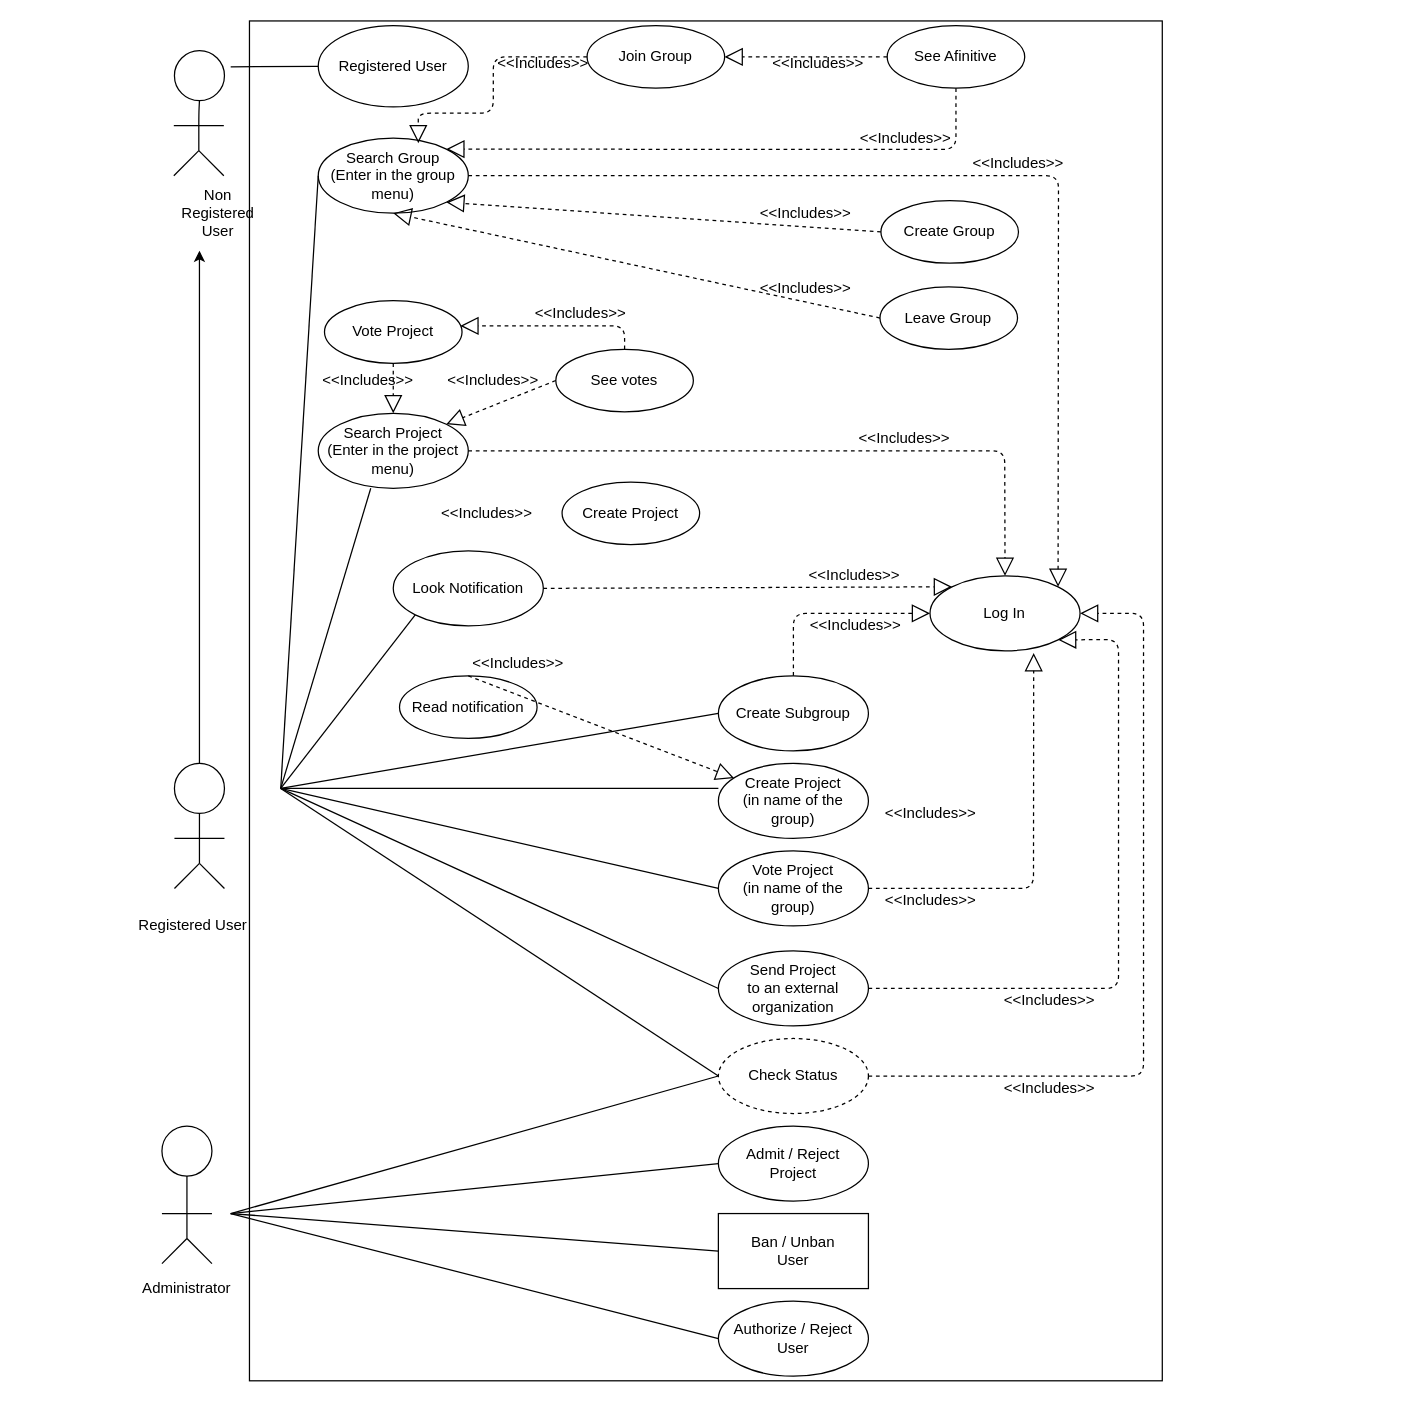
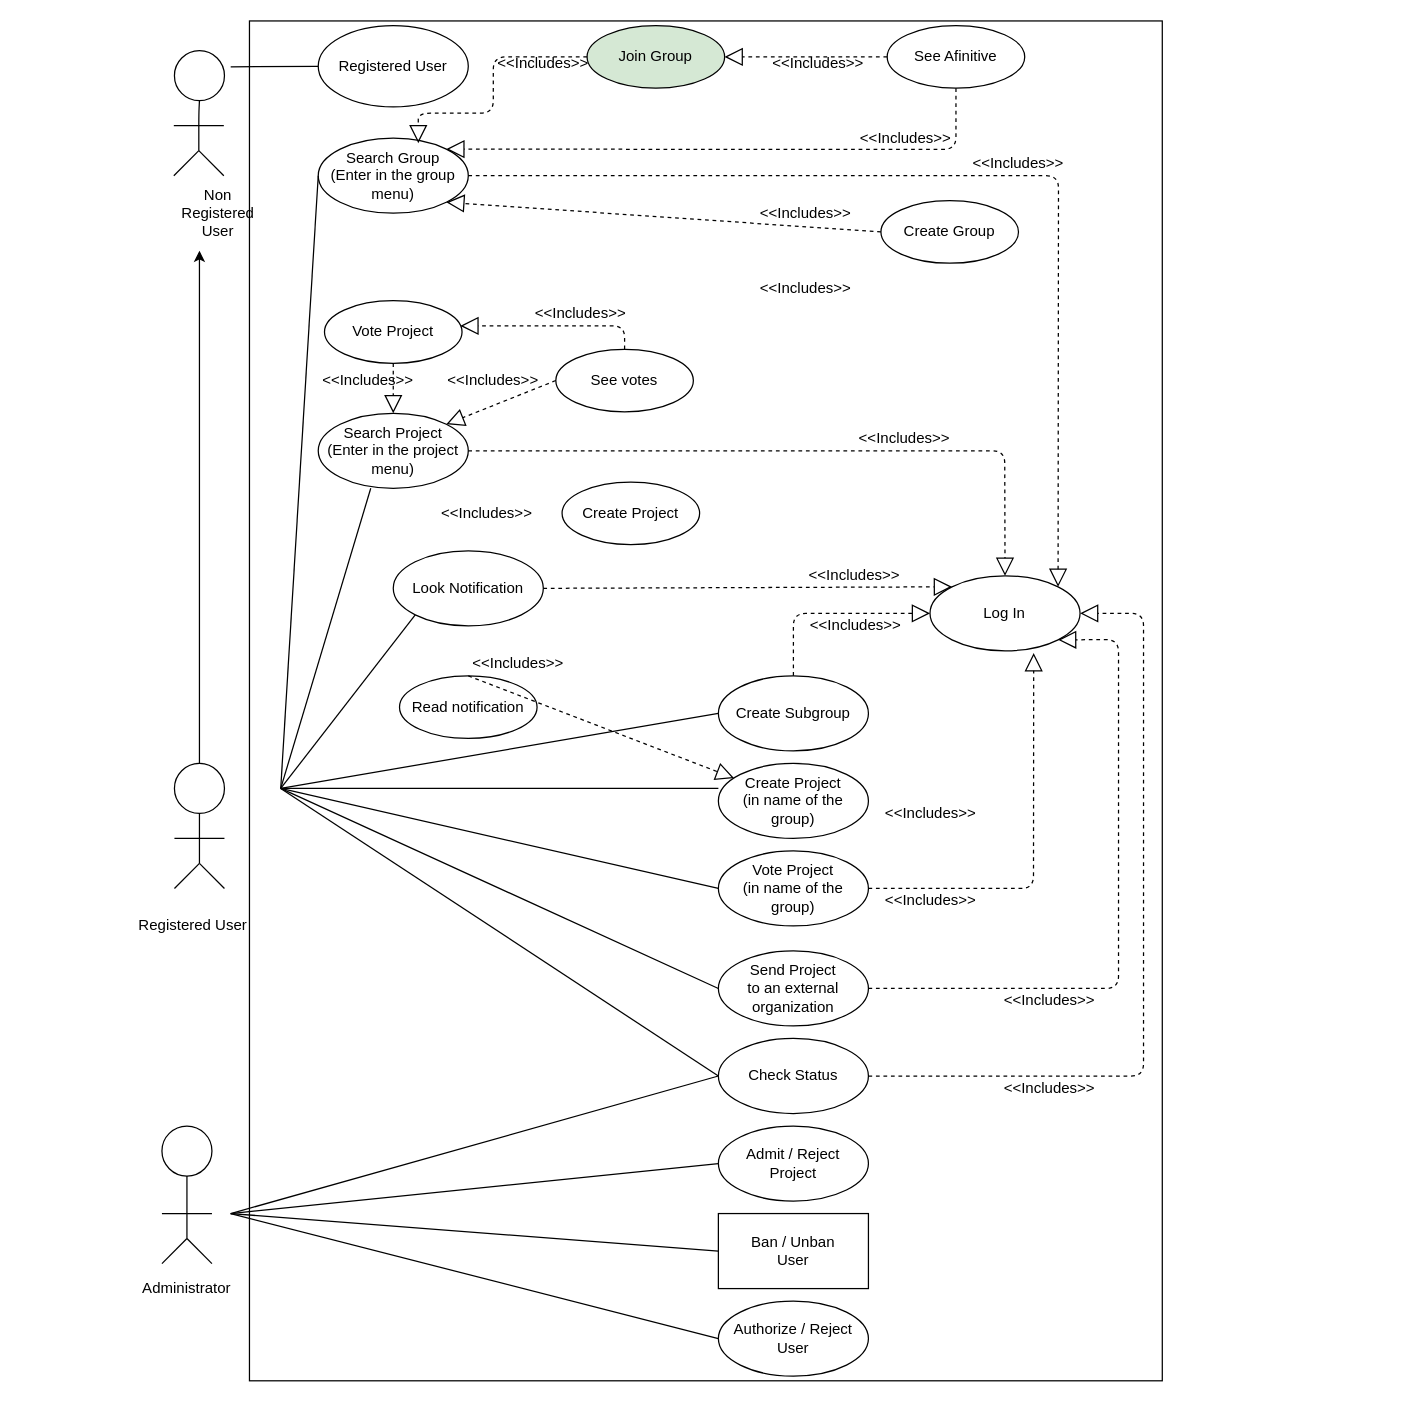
(656, 57) -> (656, 57)
(645, 267) -> none
(948, 318) -> none
(793, 1076) -> (793, 1076)
